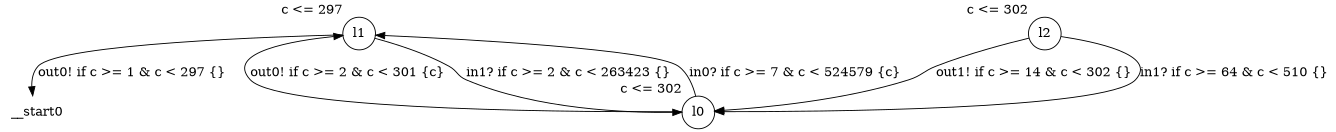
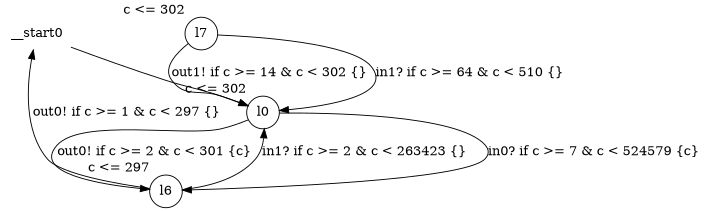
(359, 34) -> (166, 191)
(1045, 34) -> (201, 34)
none -> (155, 77)
